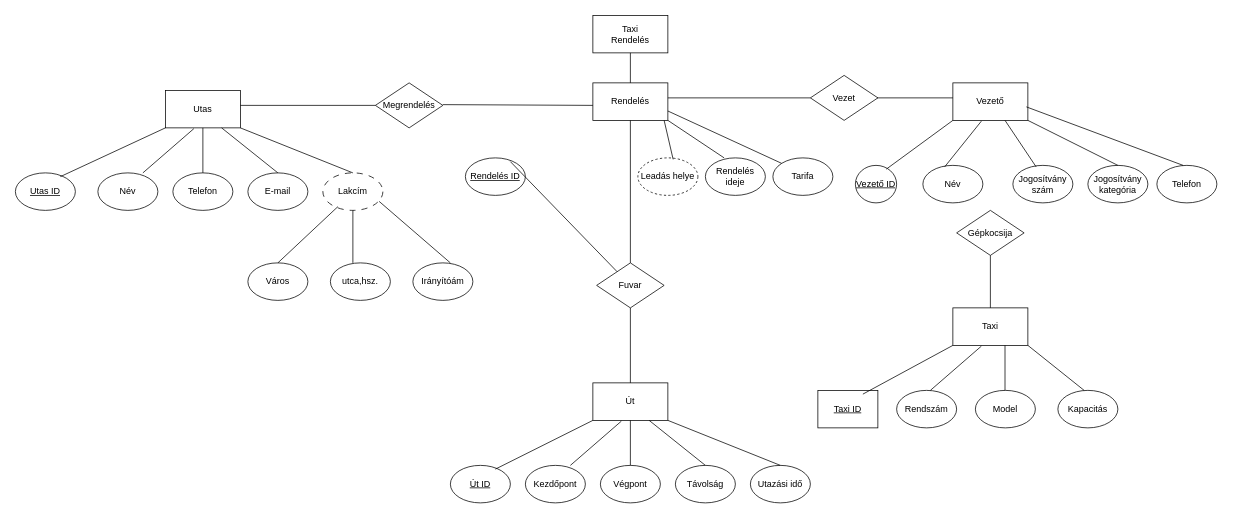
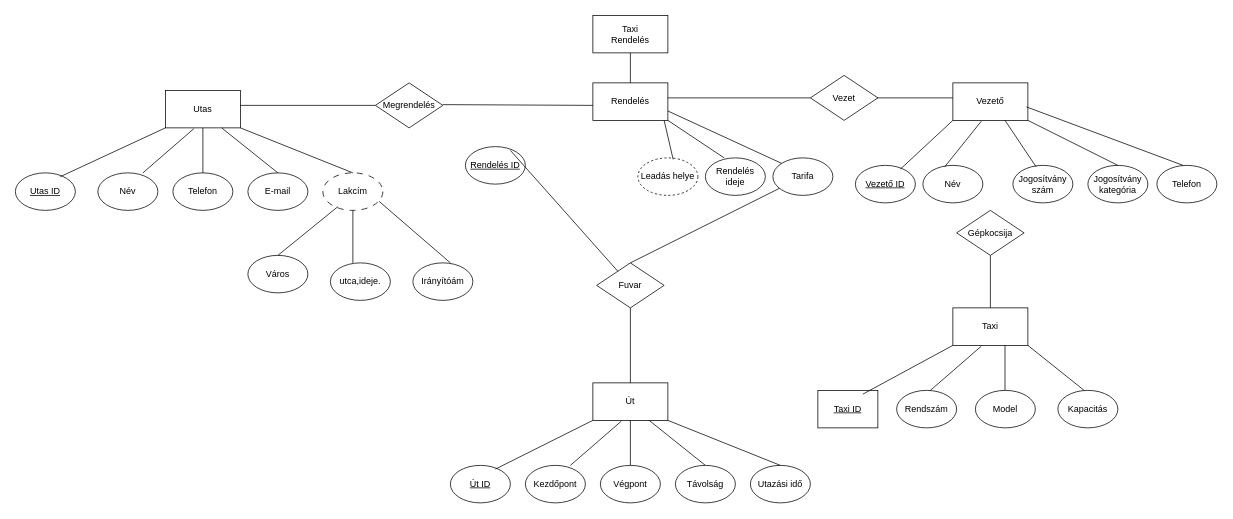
(495, 177) -> (495, 165)
(876, 184) -> (885, 184)
(630, 192) -> (705, 226)
(278, 282) -> (278, 274)
(360, 282) -> (360, 282)
